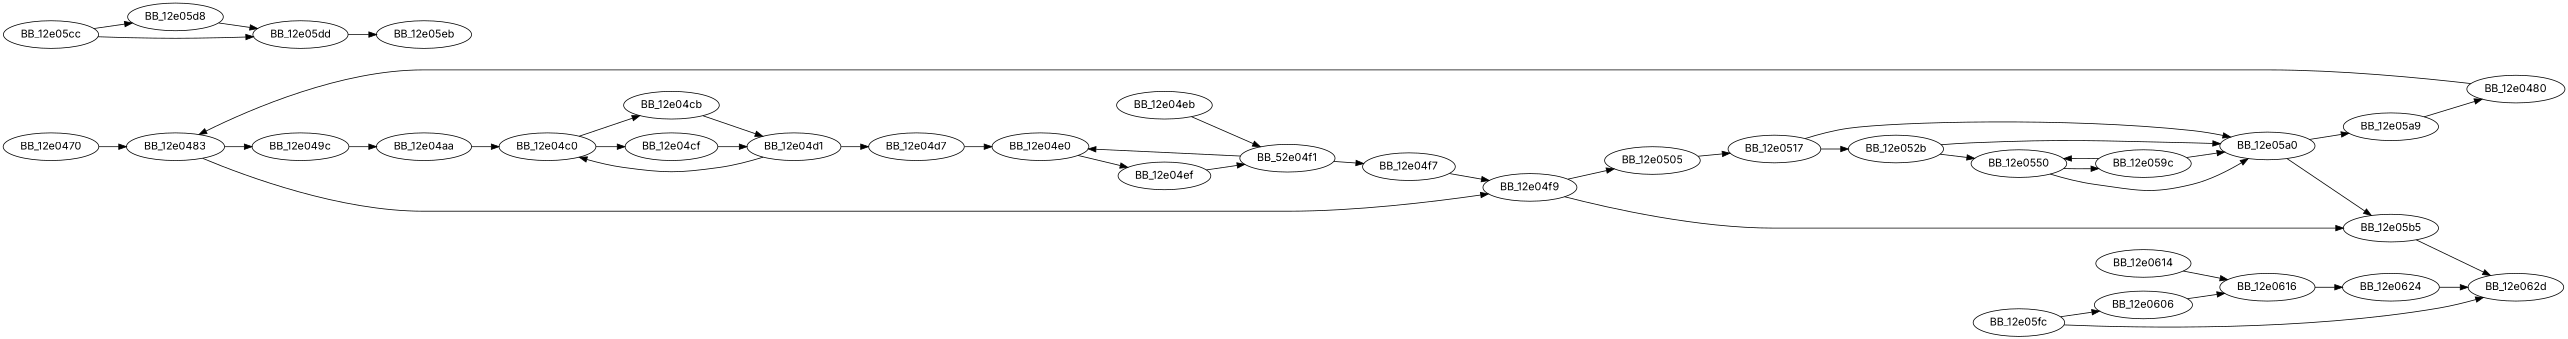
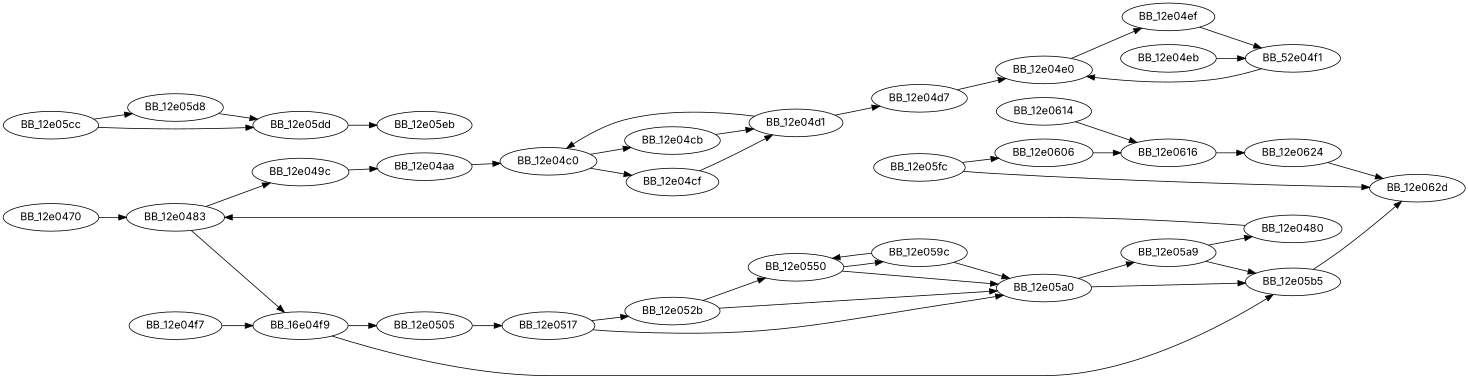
(1345, 162) -> none
(1530, 187) -> (300, 326)
none -> (1227, 266)
